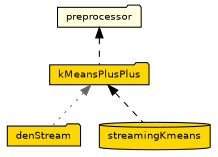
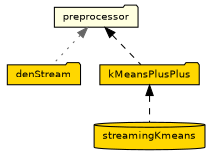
(68, 109) -> (66, 50)
